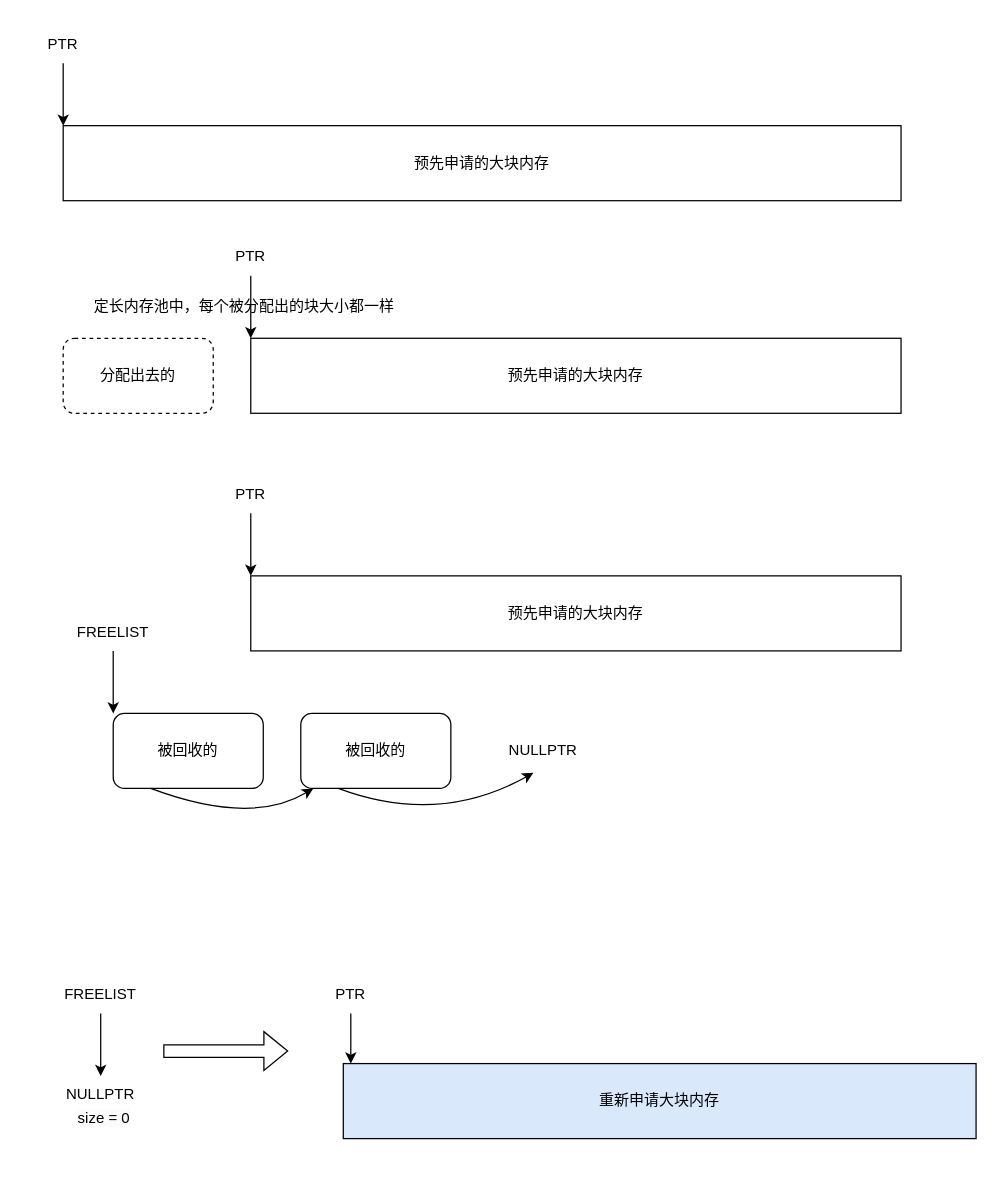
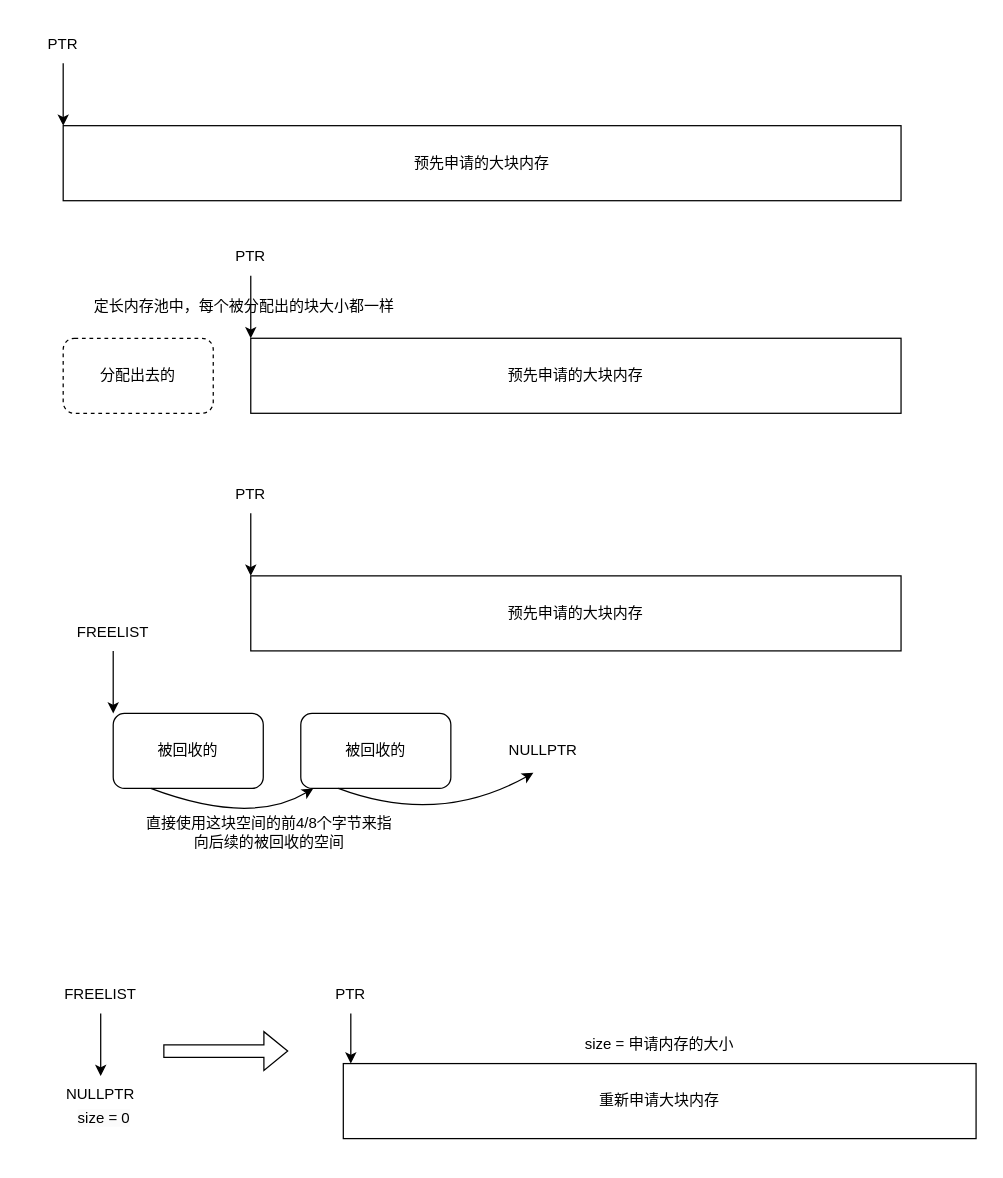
none -> (269, 832)
none -> (659, 1044)
(659, 1101) -> (659, 1101)
